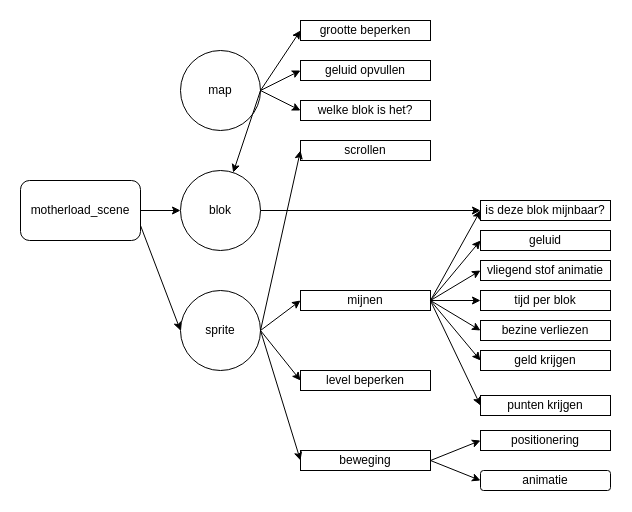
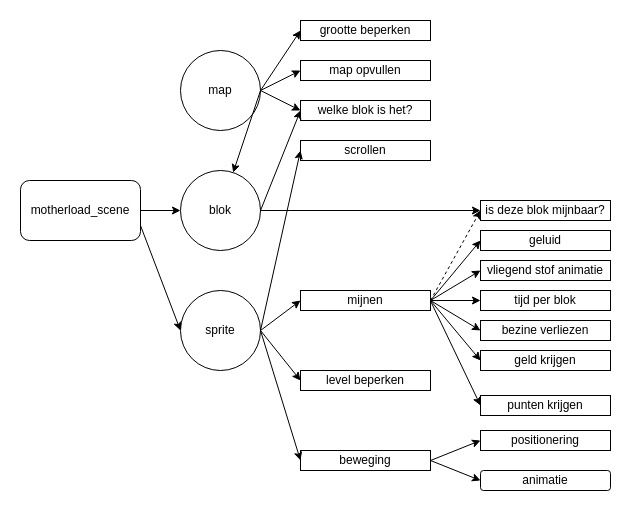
(366, 71) -> (366, 71)
none -> (280, 162)
(457, 253) -> (457, 253)
